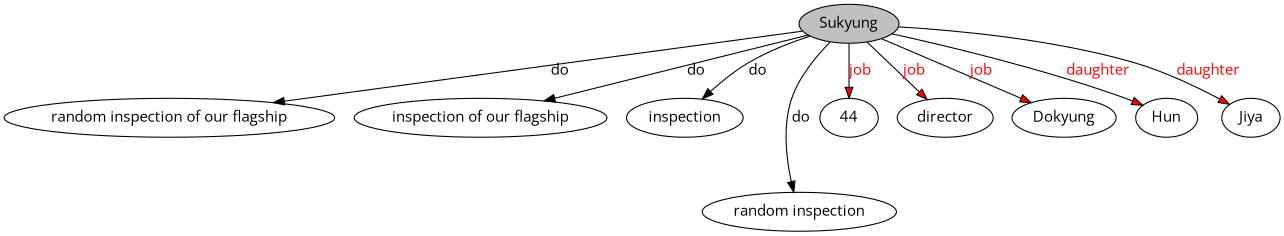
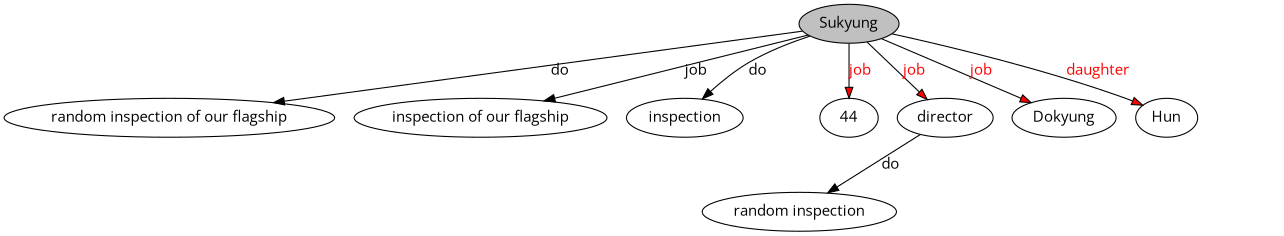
(696, 71) -> (696, 71)
(790, 106) -> (879, 161)
(1251, 118) -> none
